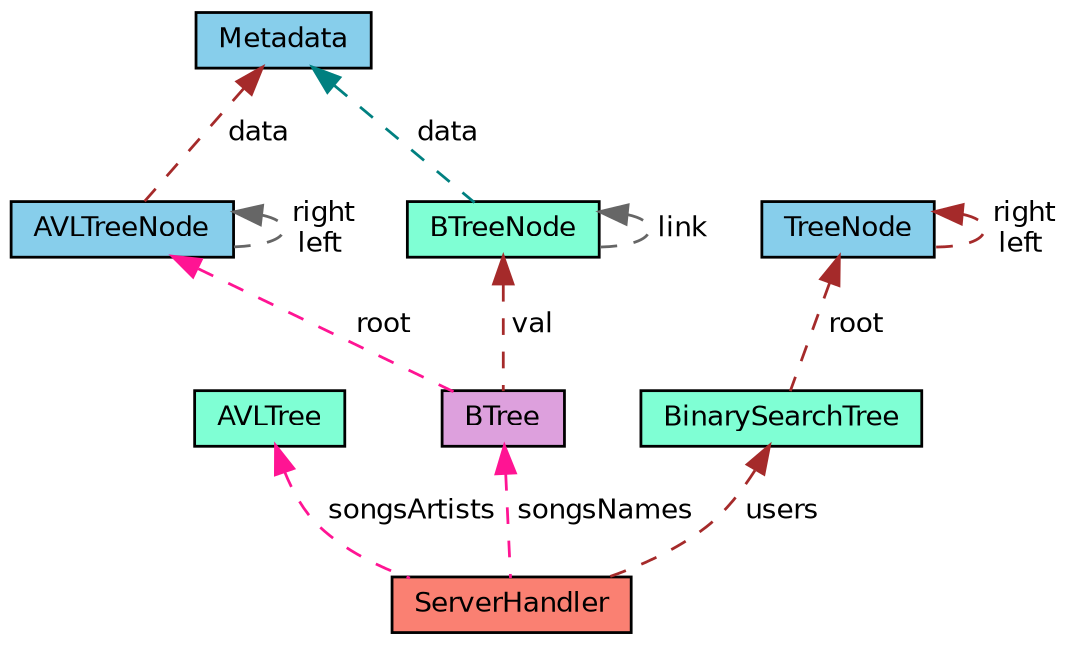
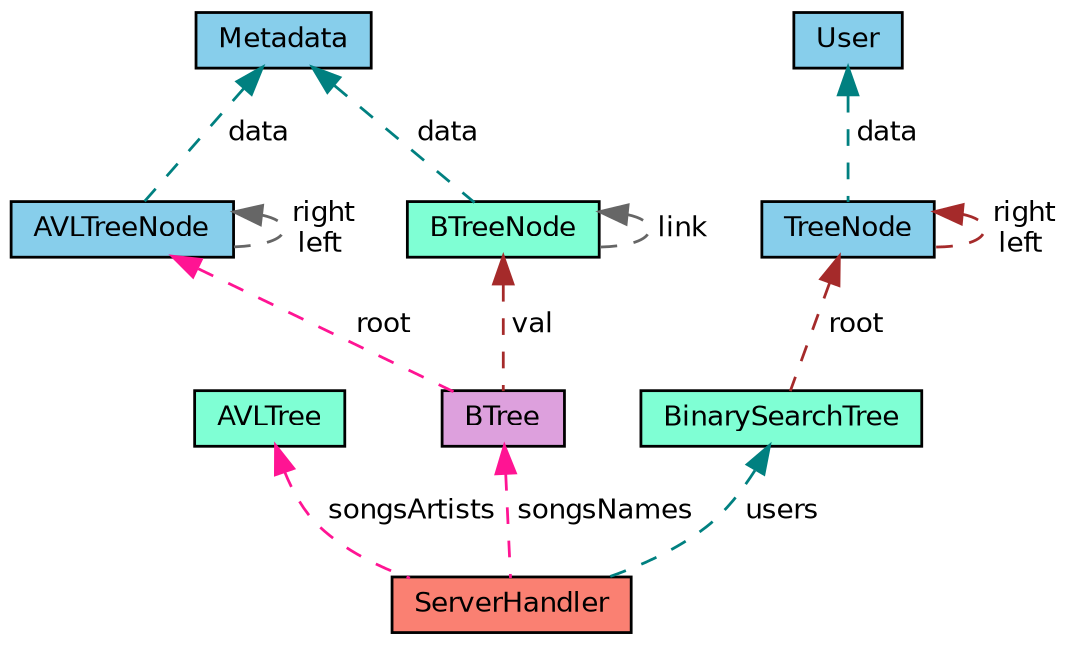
none -> (848, 40)
(194, 145) -> (194, 145)
(691, 538) -> (691, 538)
